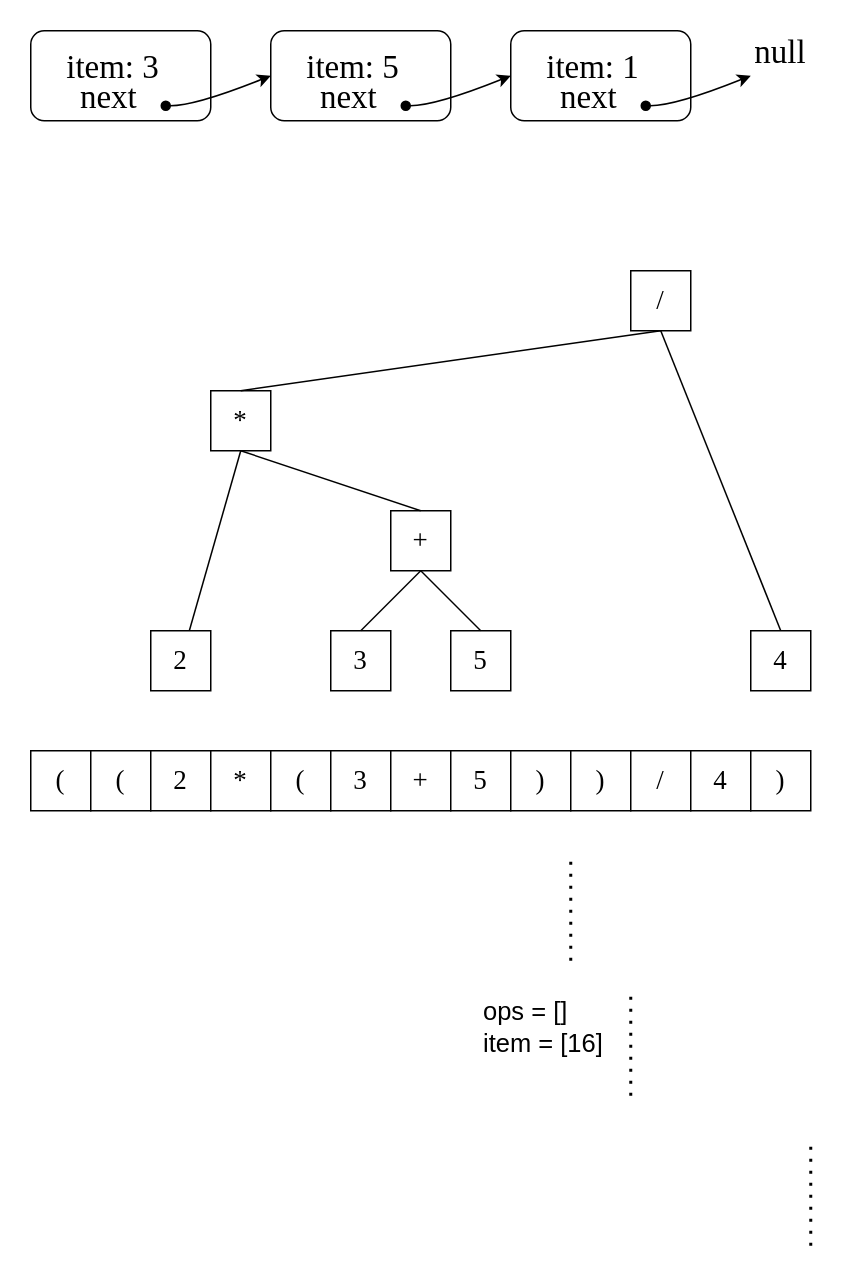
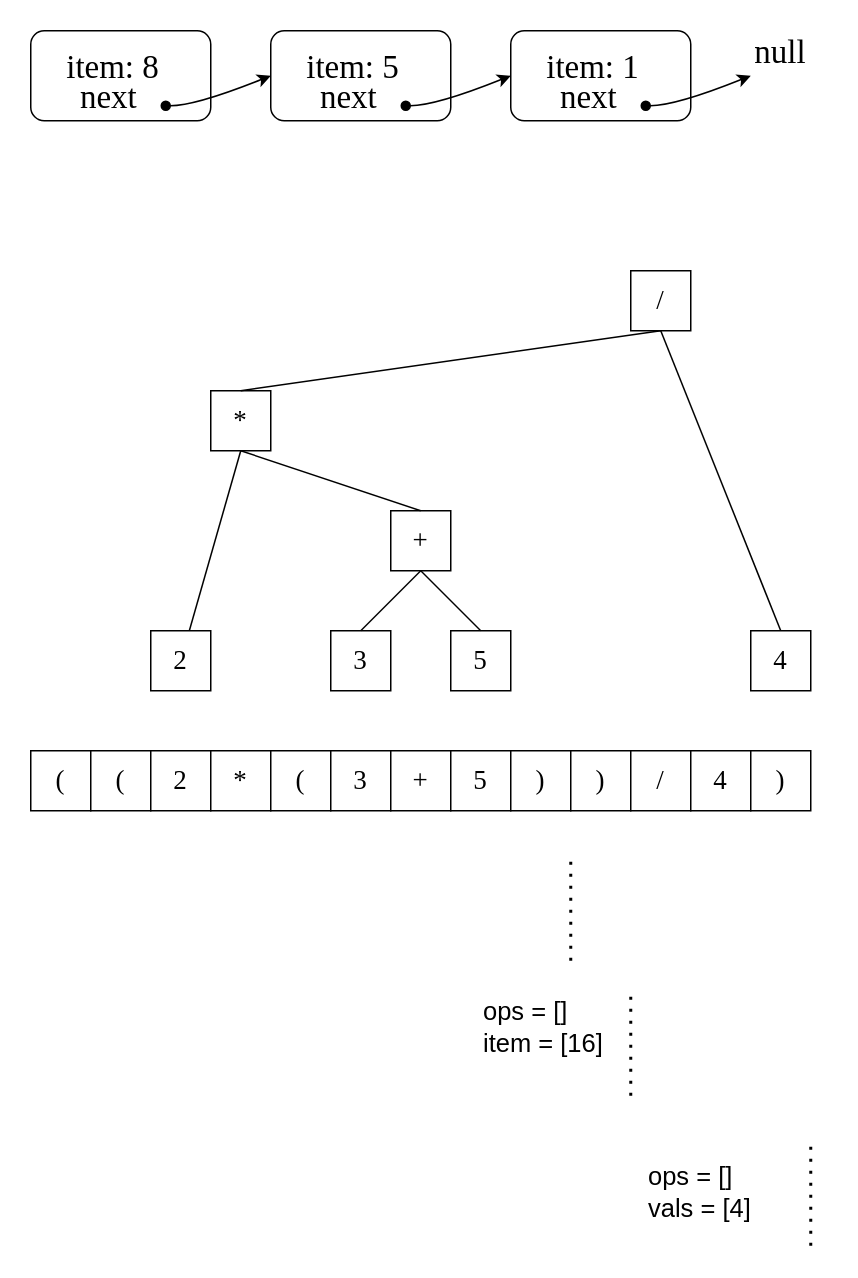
(113, 68) -> (113, 68)
none -> (721, 1193)
